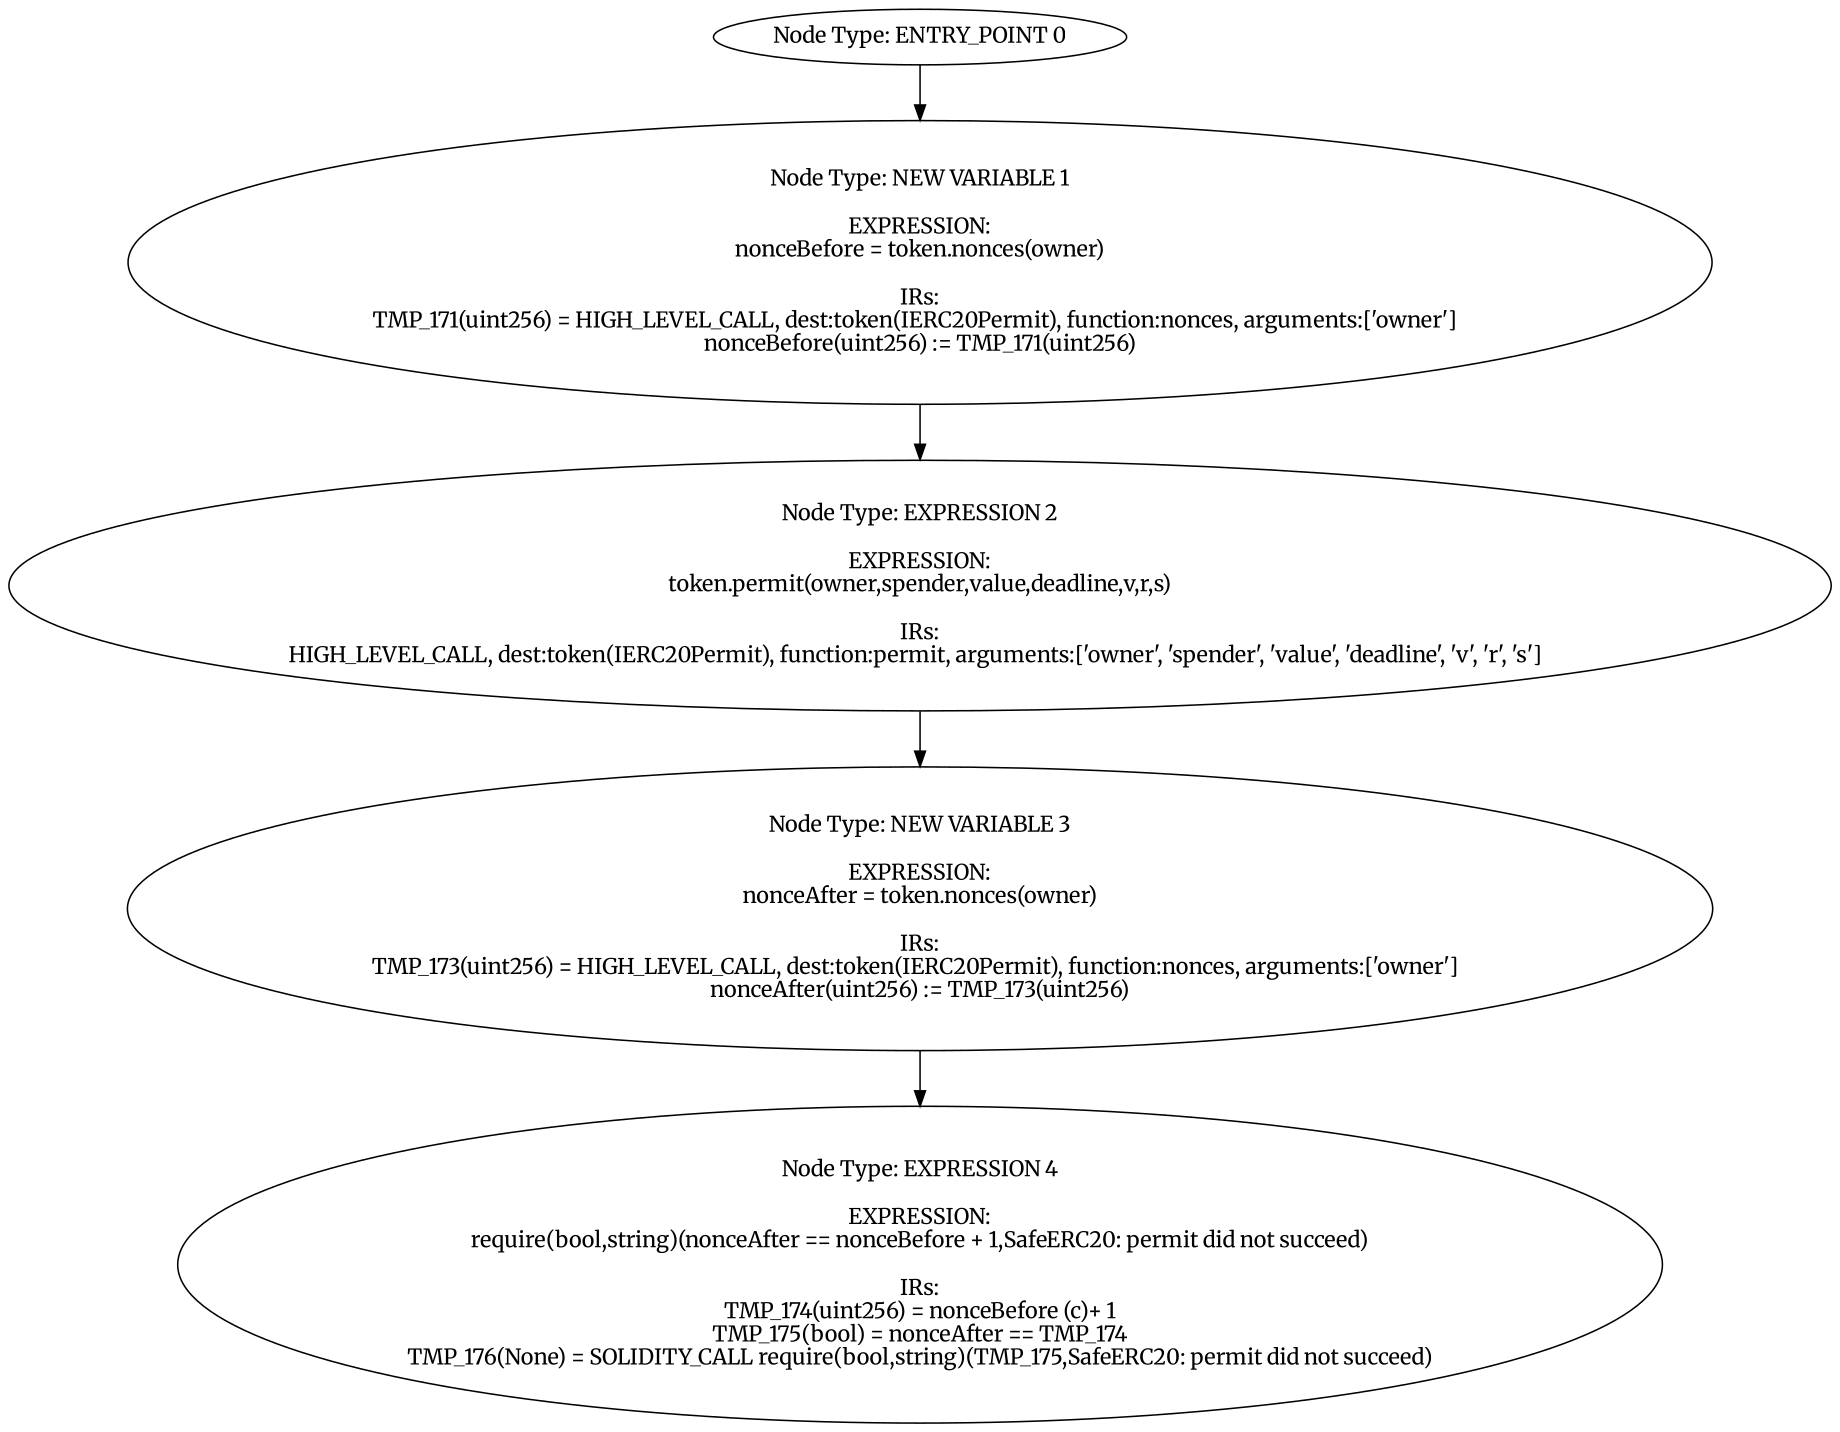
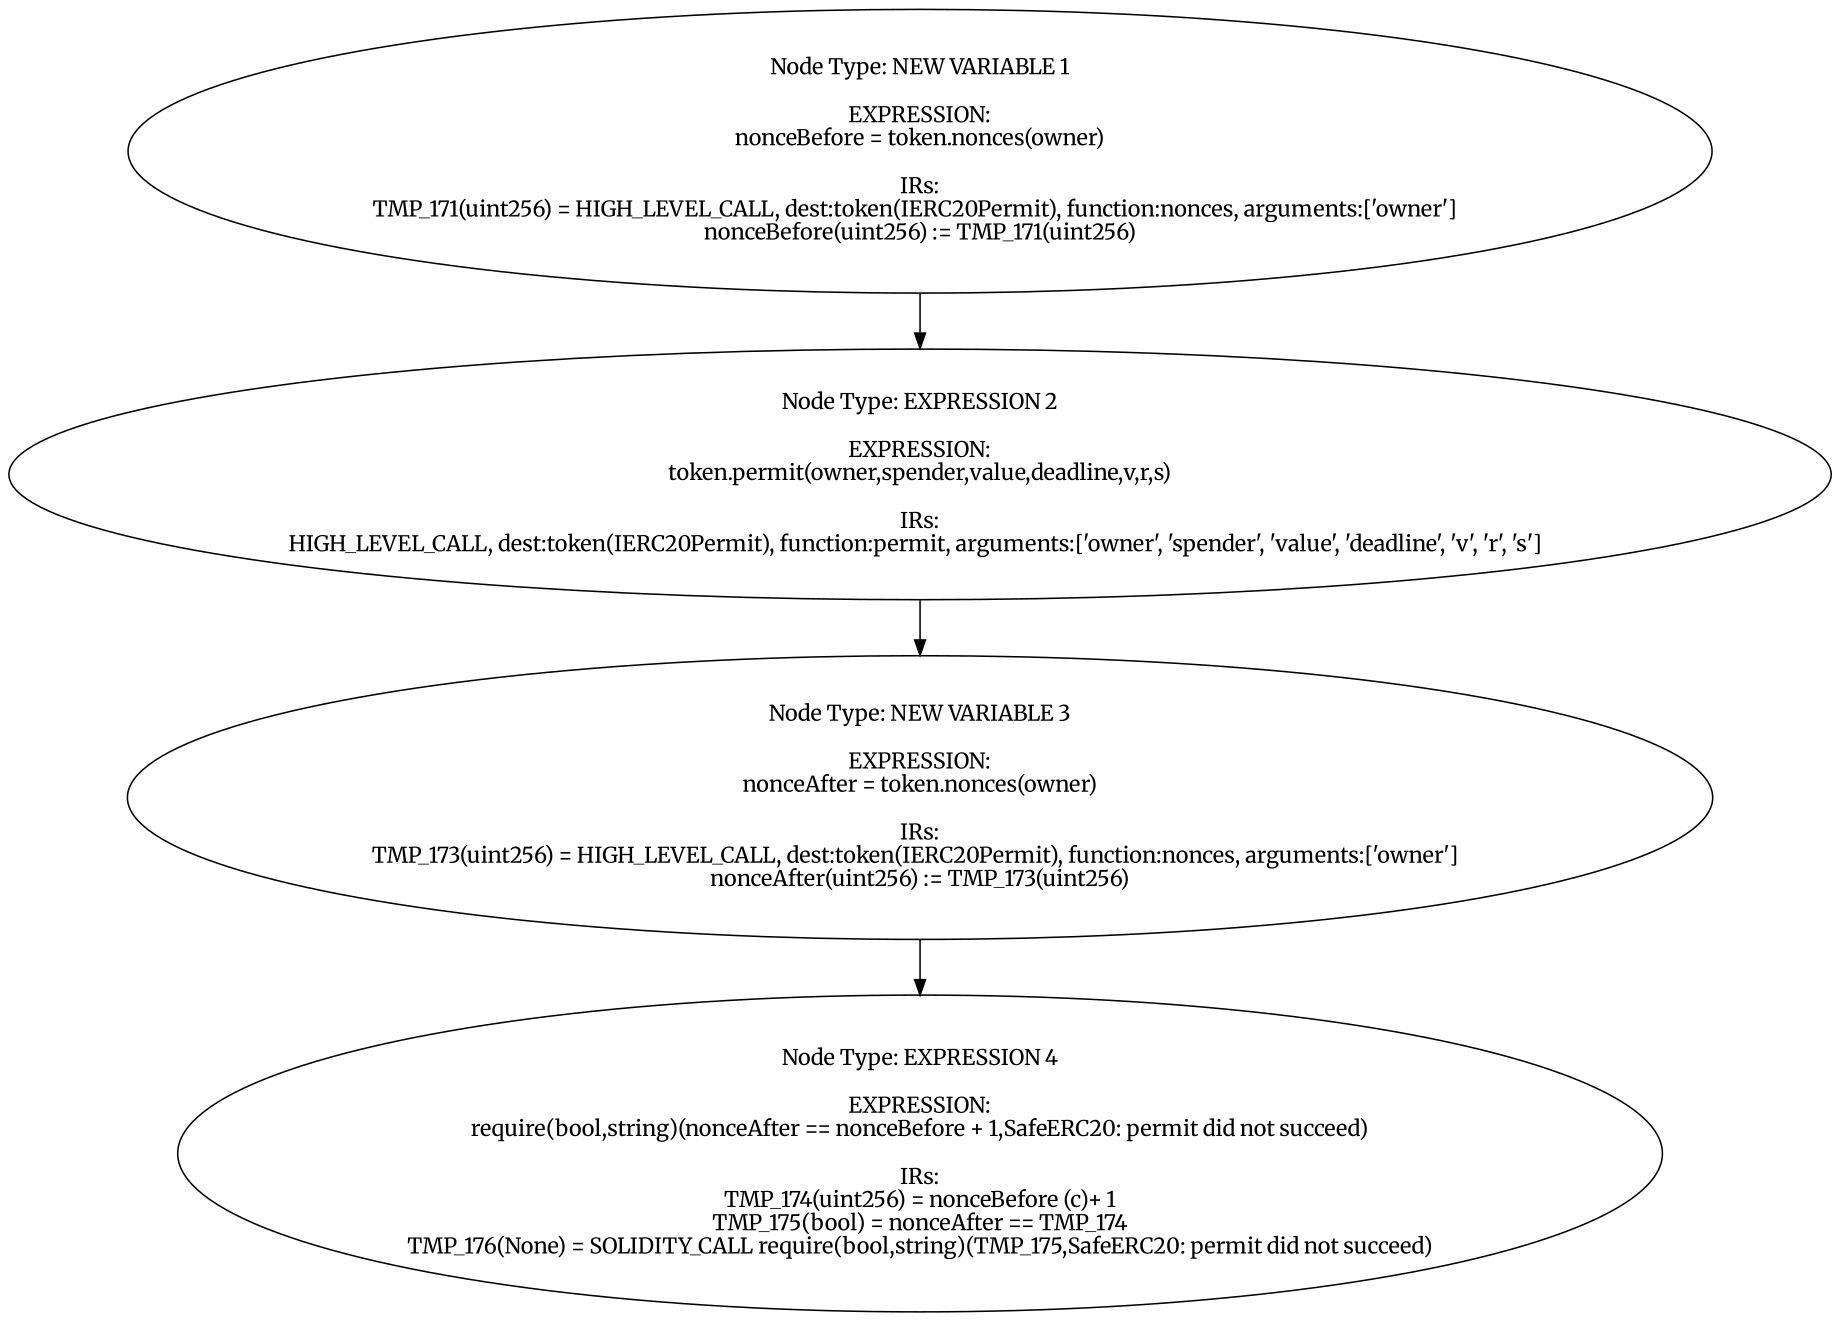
(920, 37) -> none
